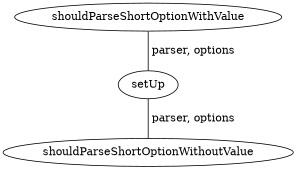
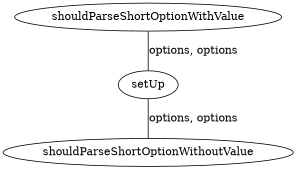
(192, 51) -> (192, 51)
(192, 119) -> (192, 119)
